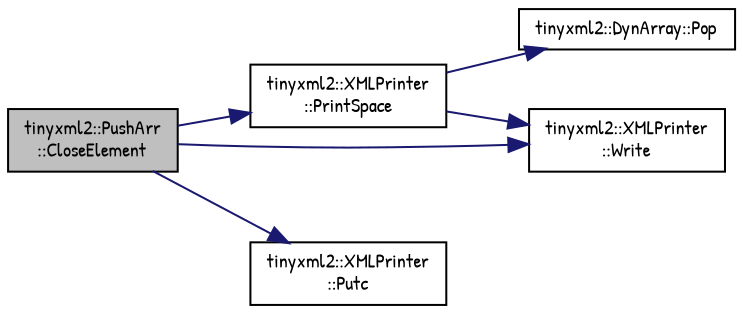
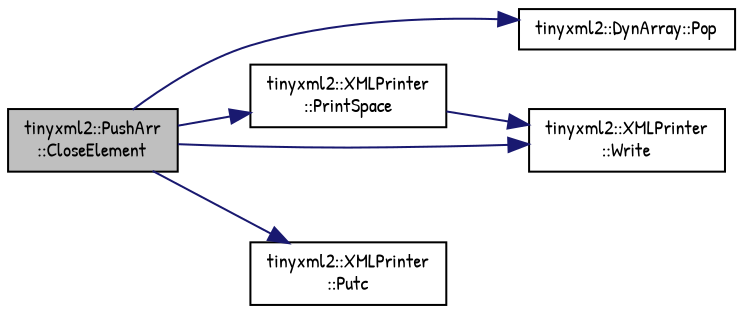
(486, 63) -> (306, 32)
